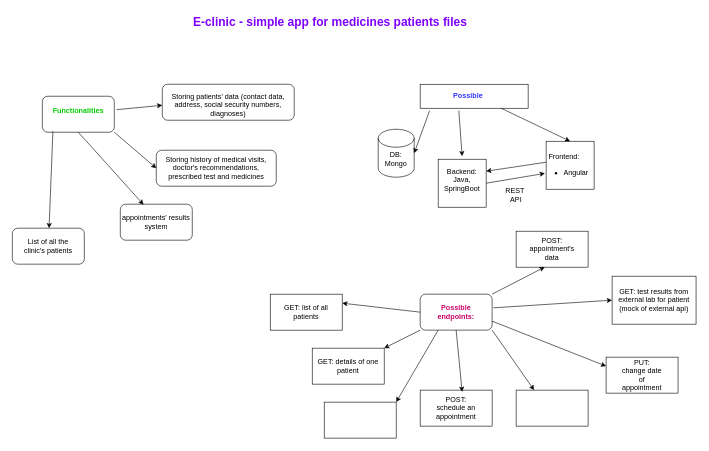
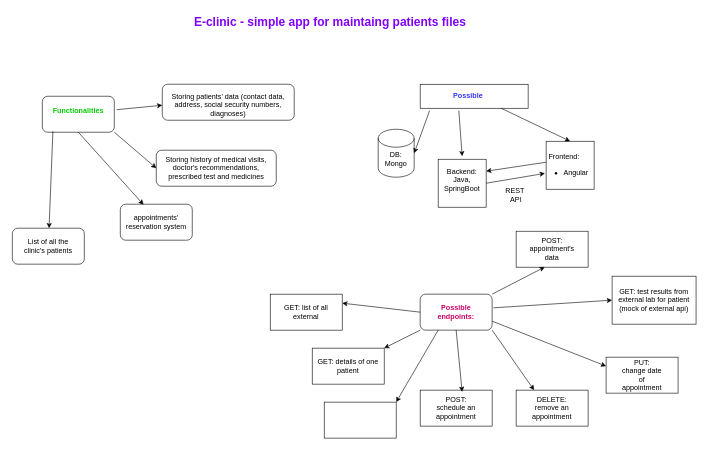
(330, 21) -> (330, 21)
(156, 222) -> (156, 222)
(306, 312) -> (306, 312)
none -> (552, 408)
